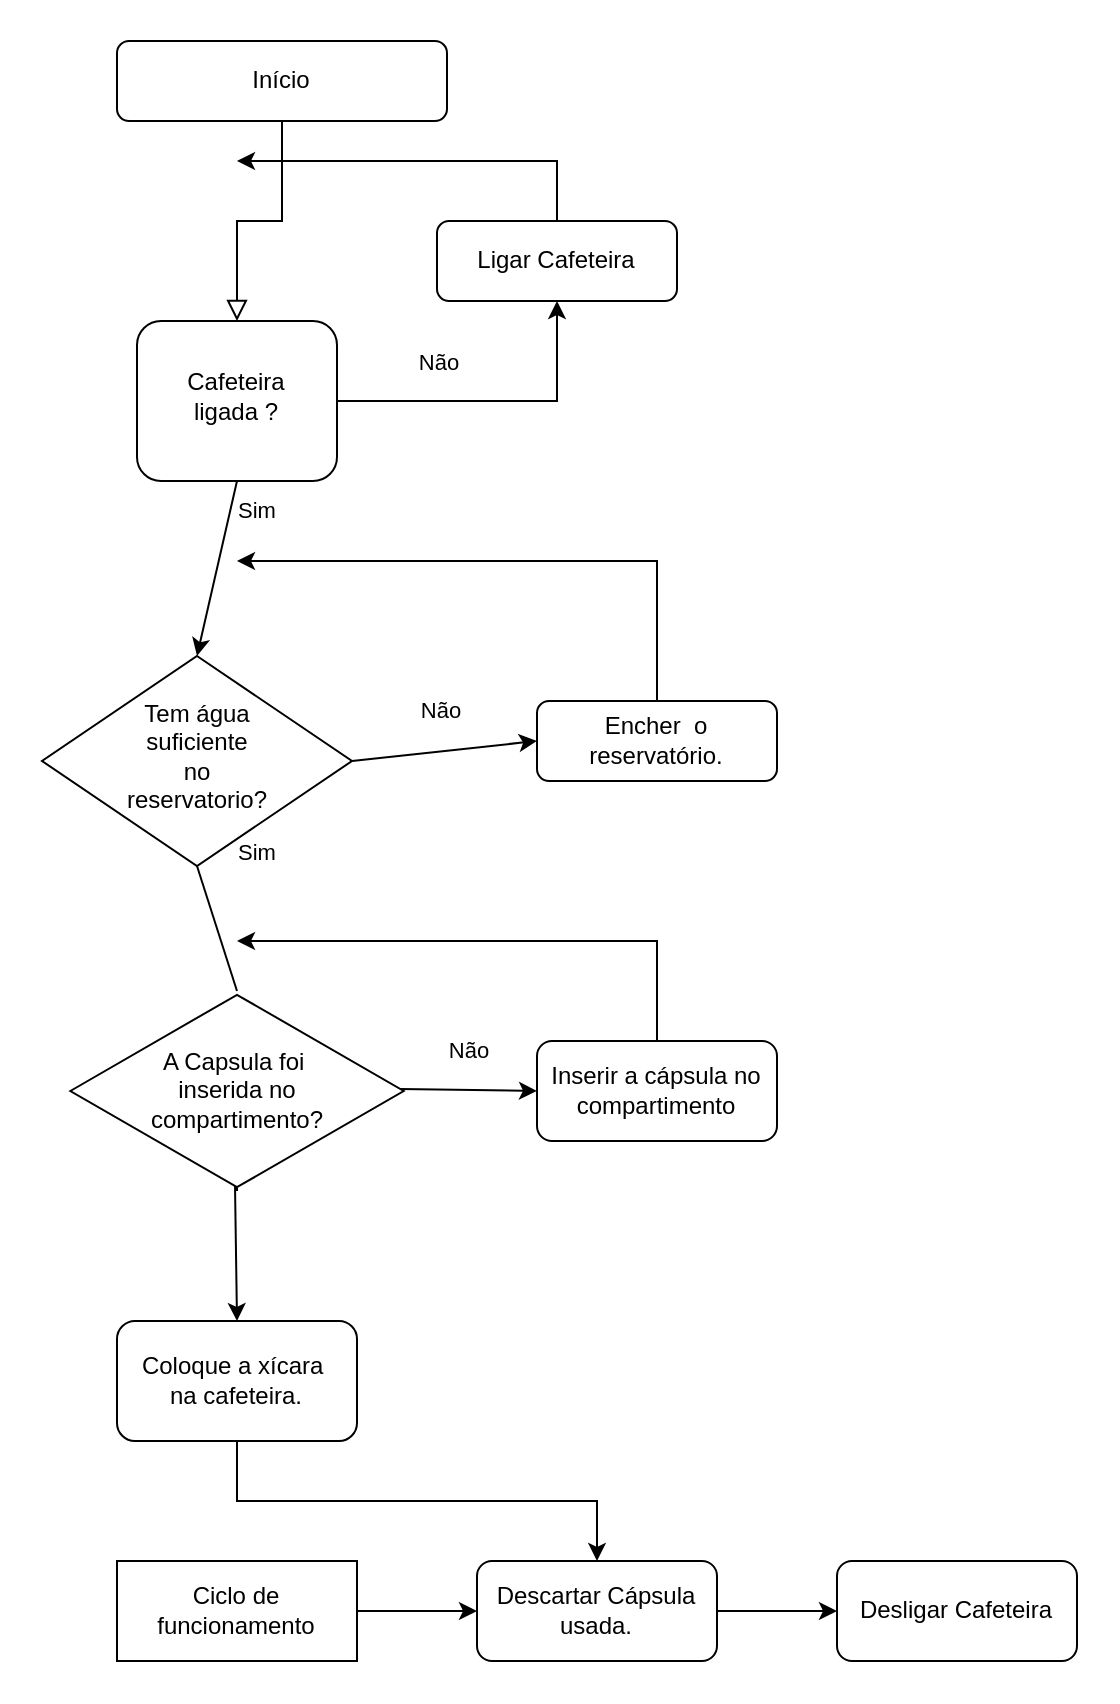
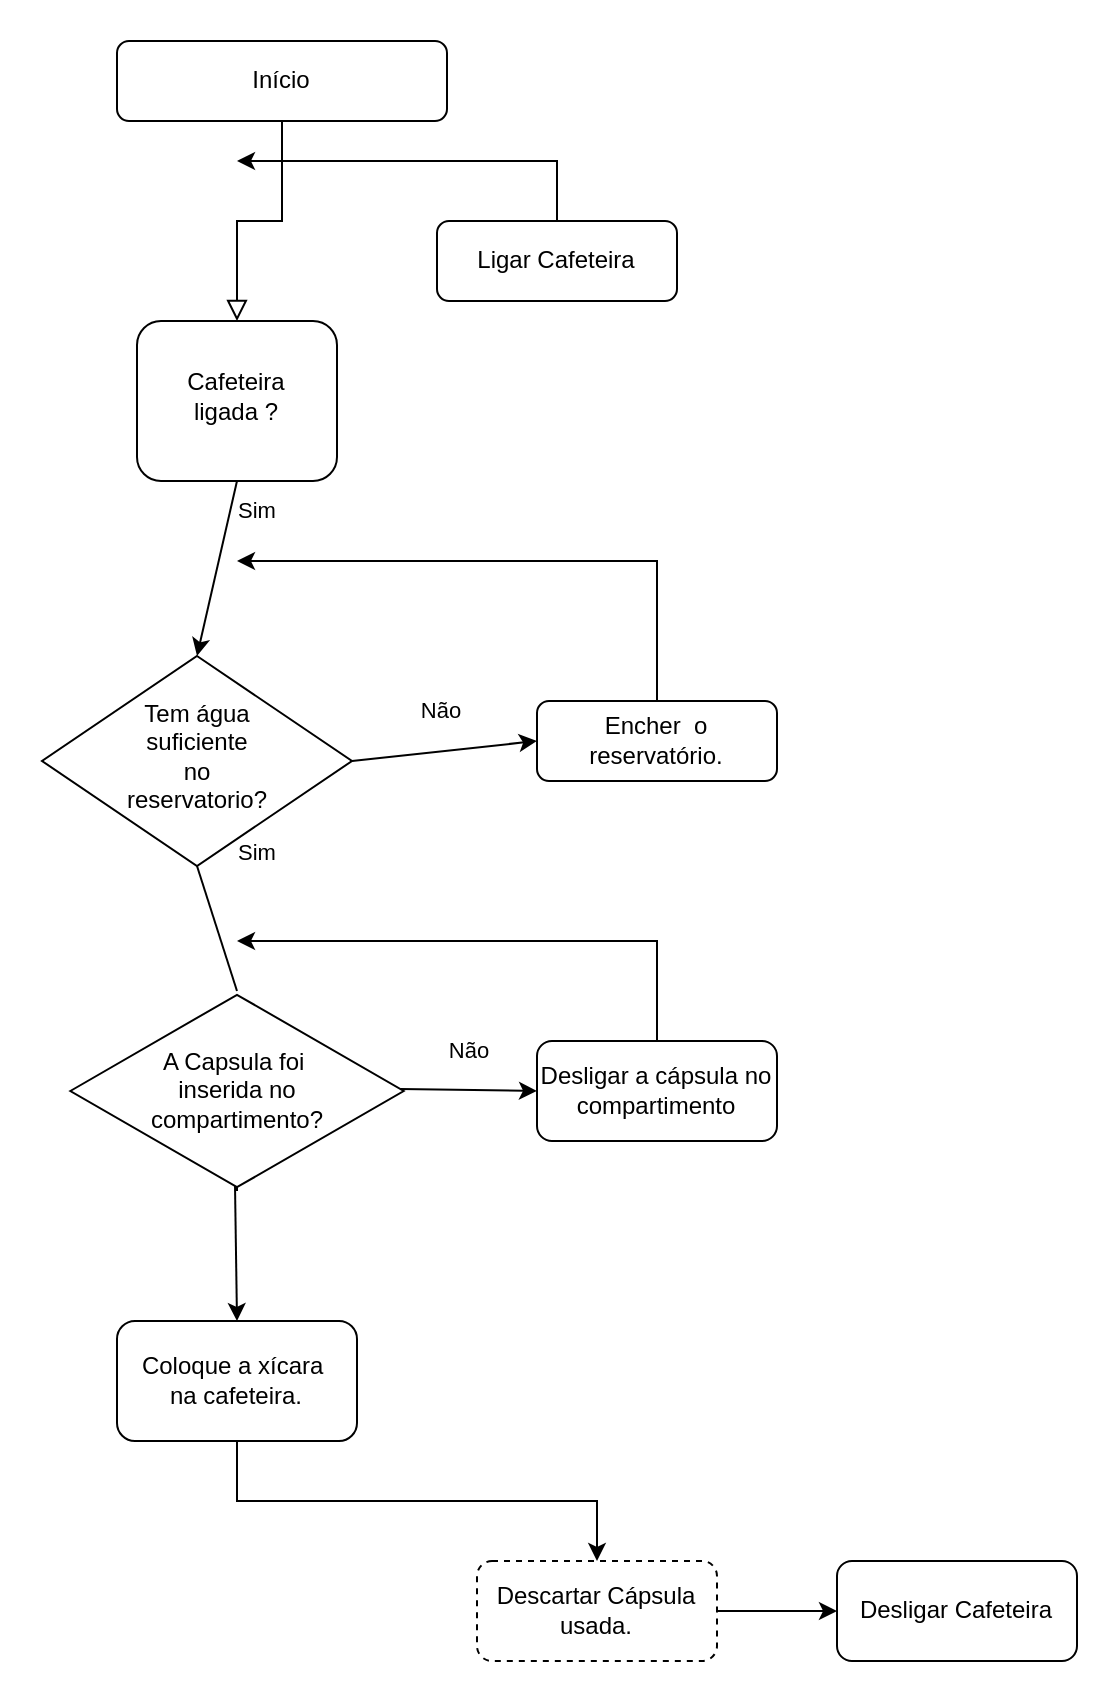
(490, 401) -> none
(657, 1091) -> (657, 1091)
(237, 1611) -> none
(410, 1611) -> none
(597, 1611) -> (597, 1611)
